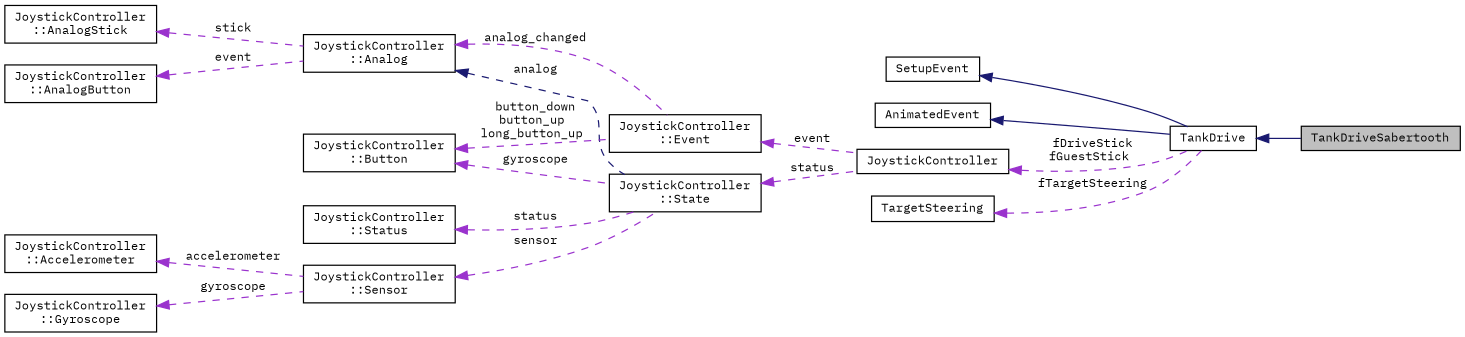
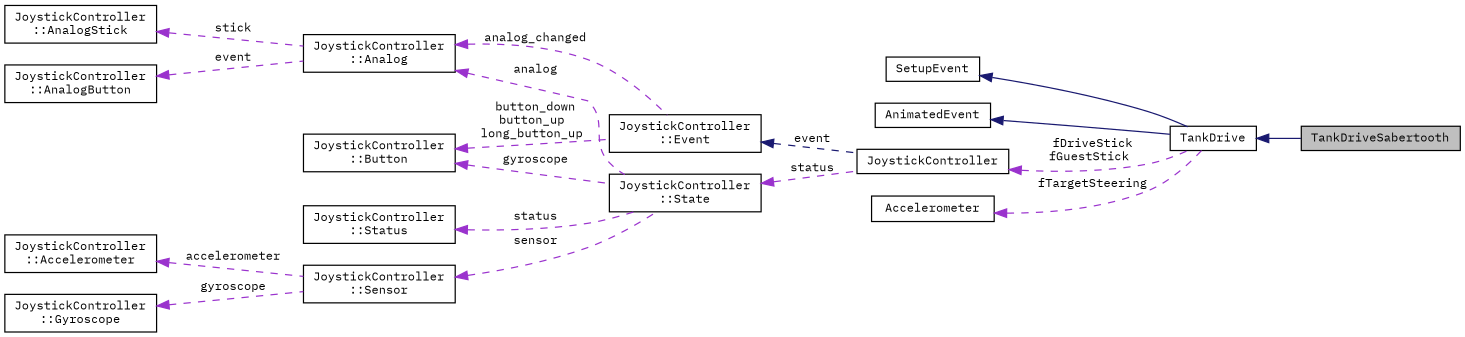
(570, 97) -> (570, 97)
(815, 148) -> (815, 148)
(933, 209) -> (933, 209)
